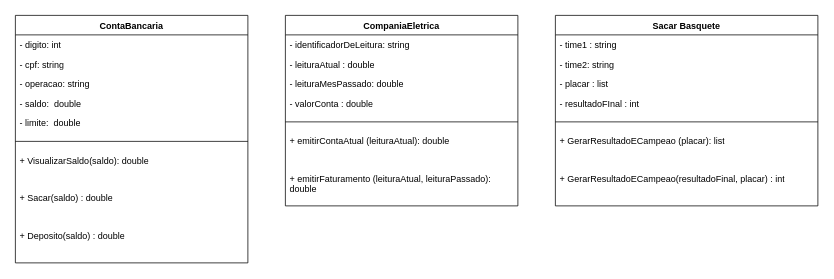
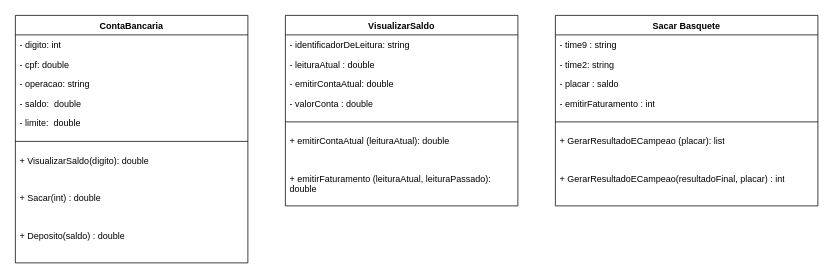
(402, 26) -> (402, 26)
(593, 46) -> (593, 46)
(48, 65) -> (48, 65)
(351, 85) -> (347, 85)
(589, 85) -> (593, 85)
(607, 104) -> (615, 104)
(90, 161) -> (91, 161)
(71, 199) -> (66, 199)
